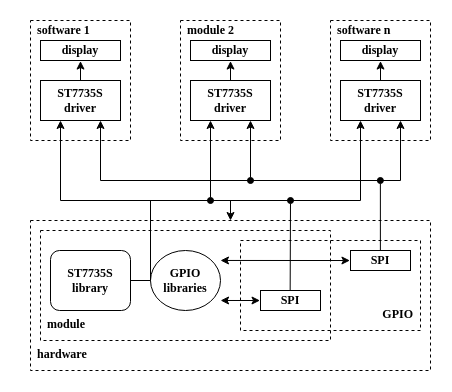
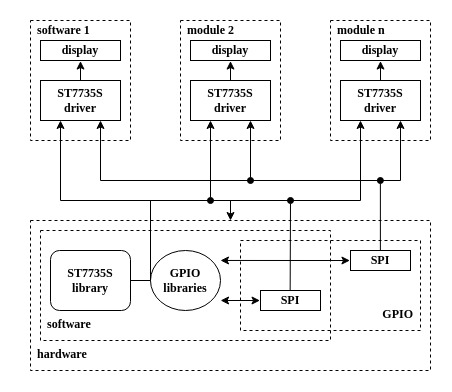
(370, 19) -> (361, 19)
(66, 335) -> (74, 335)
